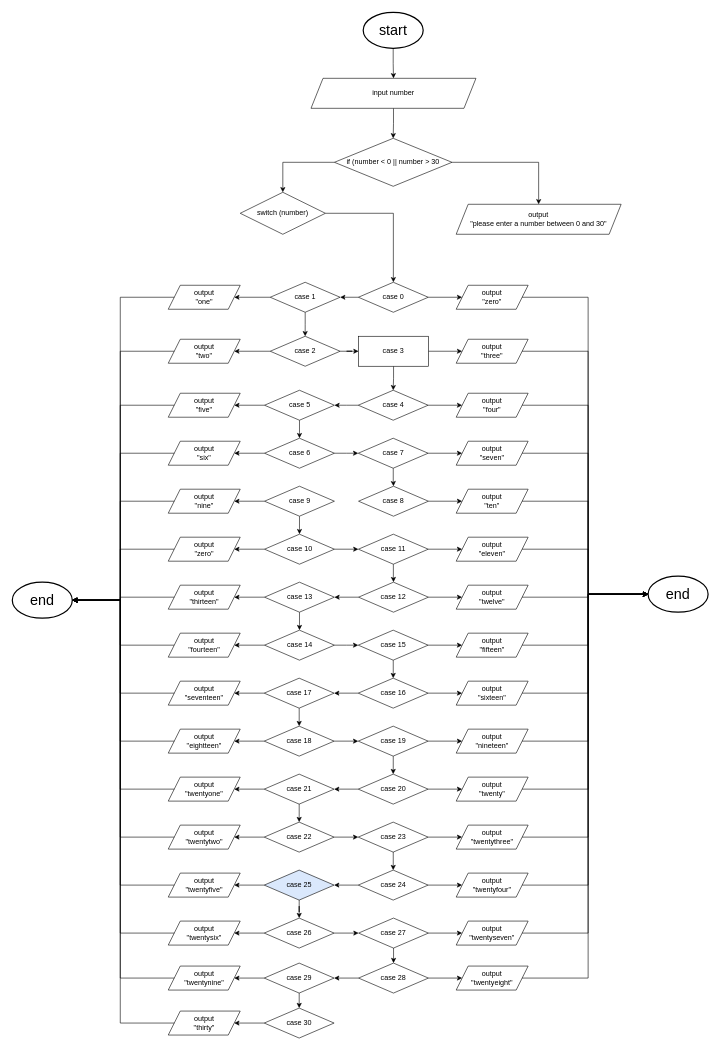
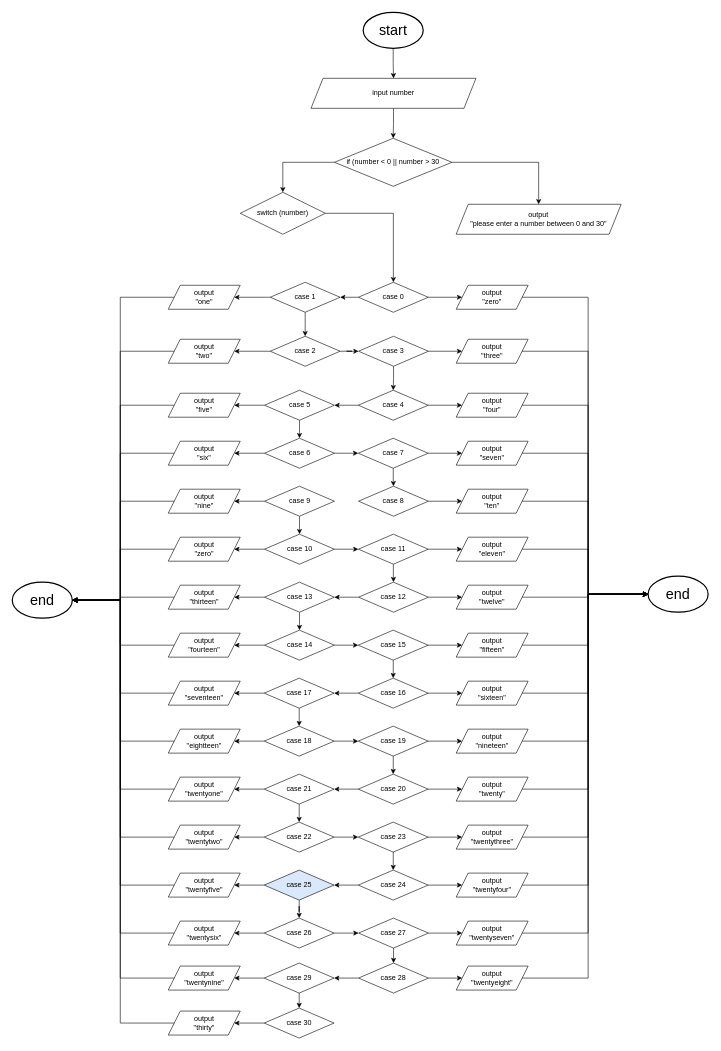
(394, 351) -> (394, 351)
